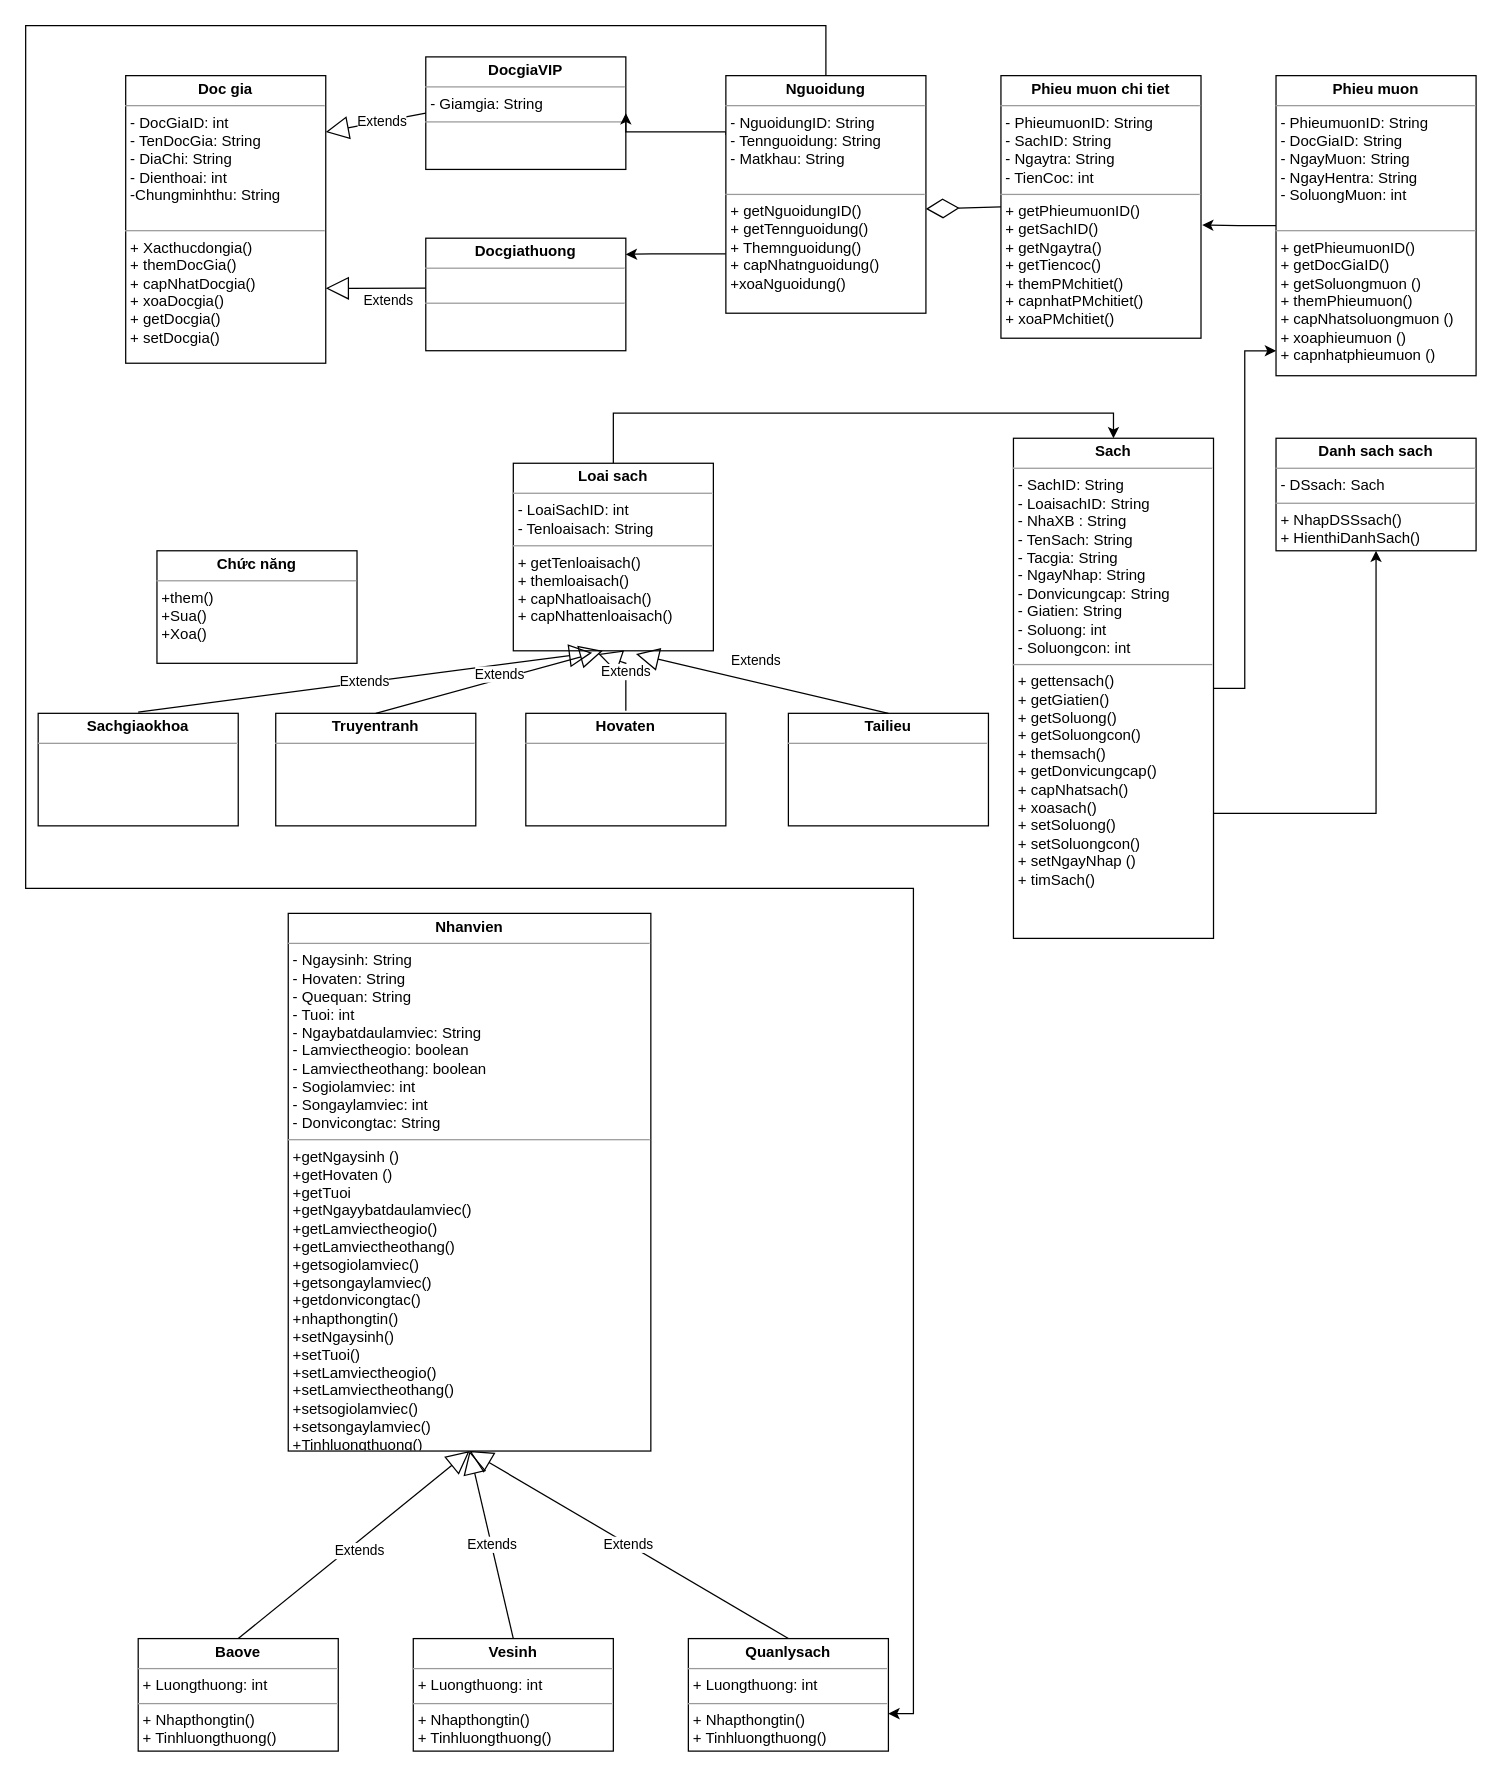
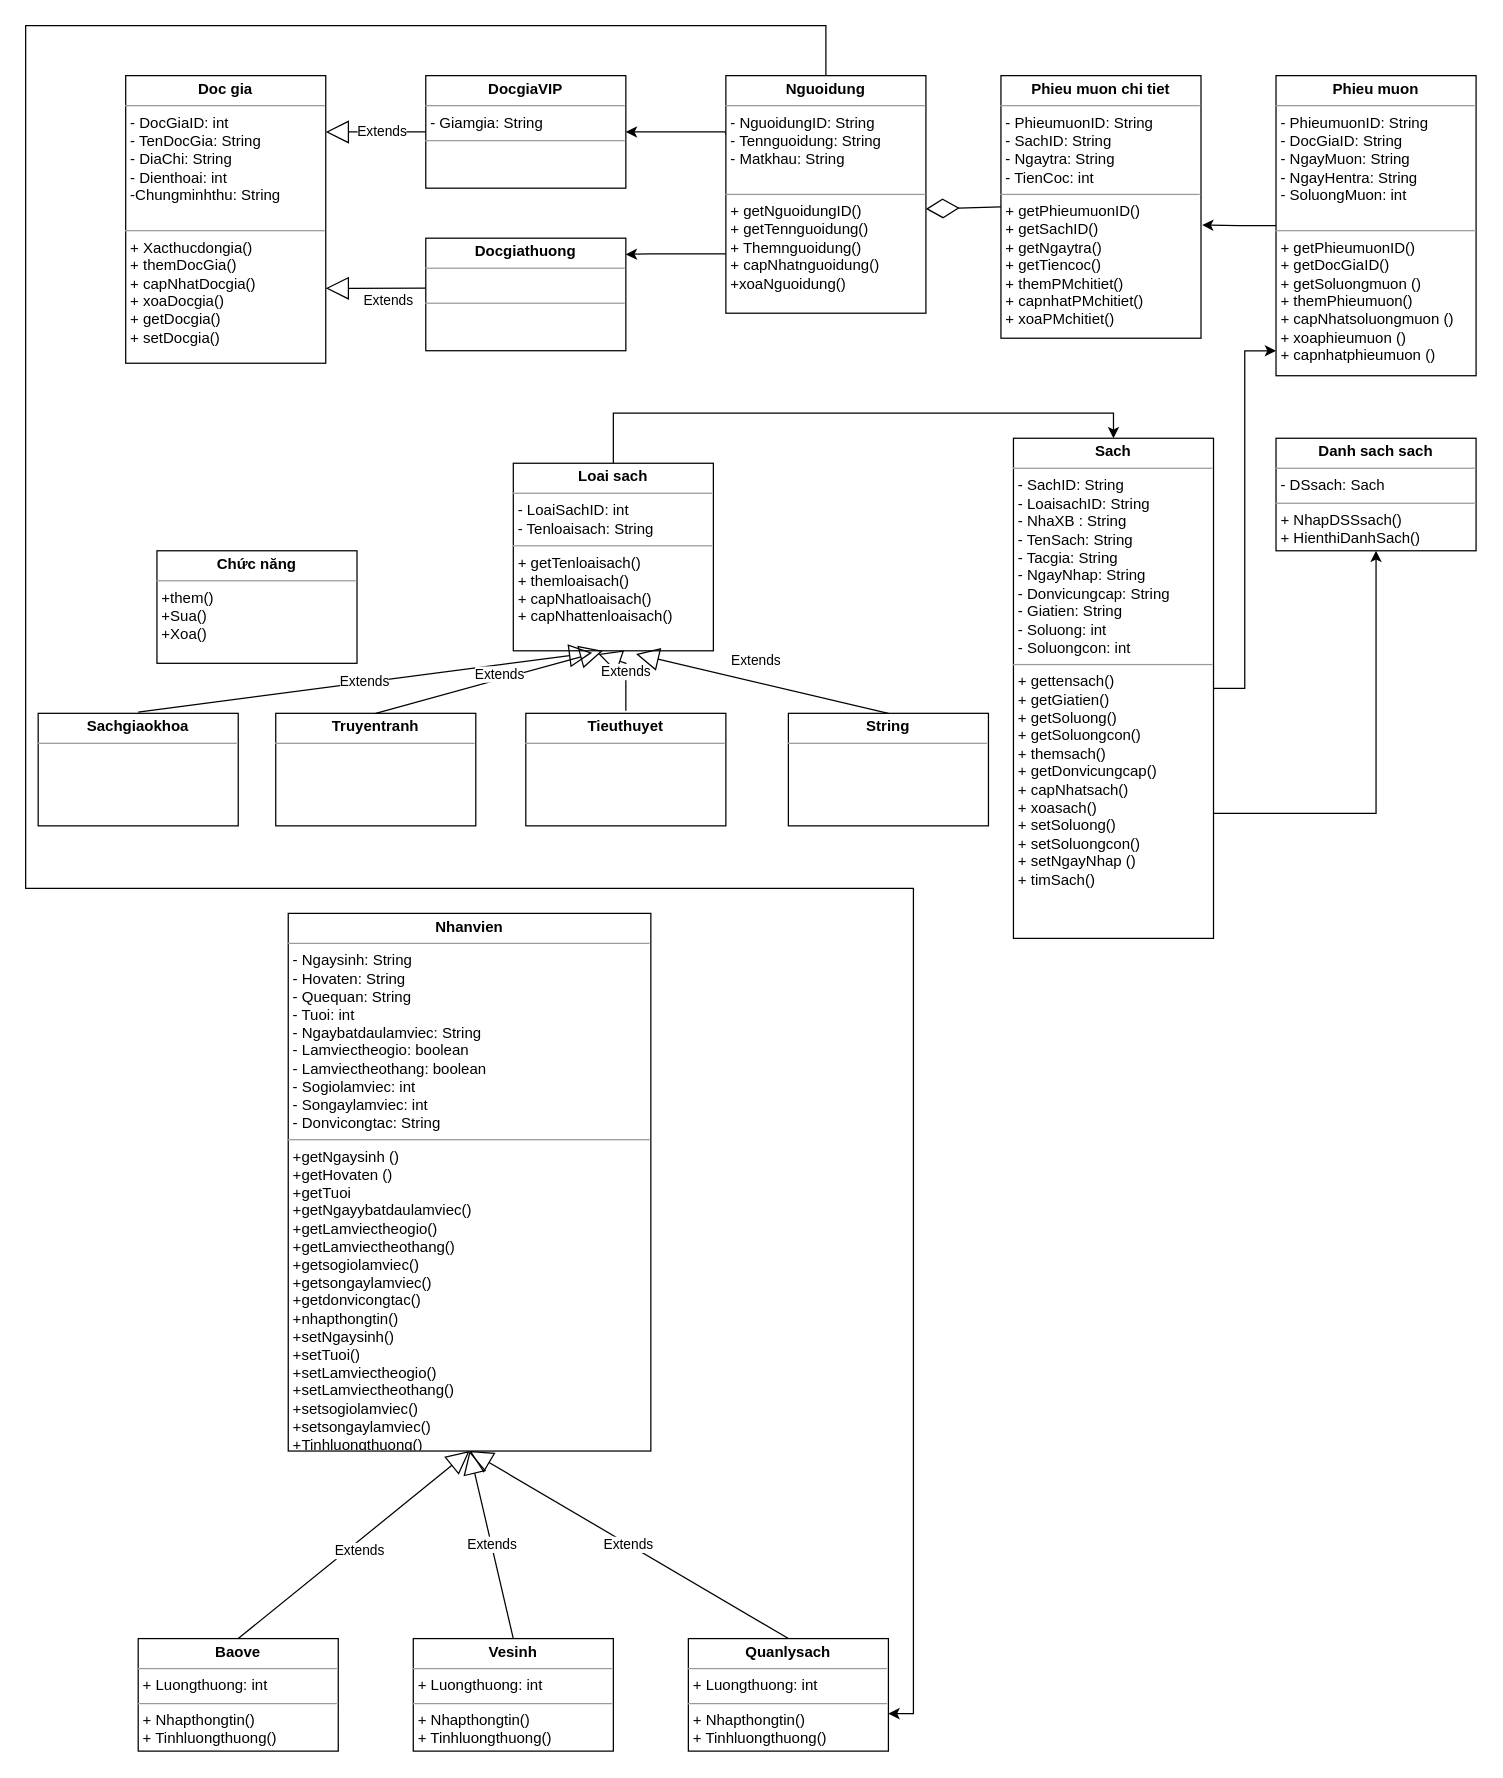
(526, 113) -> (526, 132)
(555, 722) -> (566, 722)
(812, 722) -> (811, 722)
